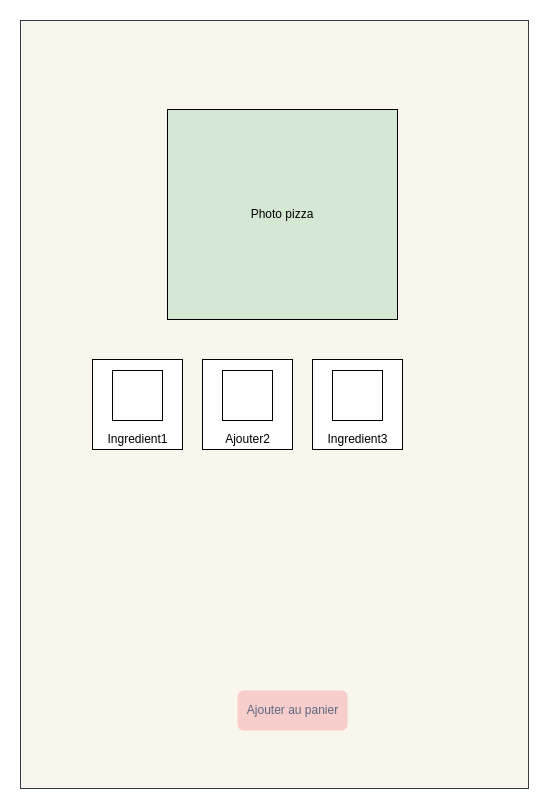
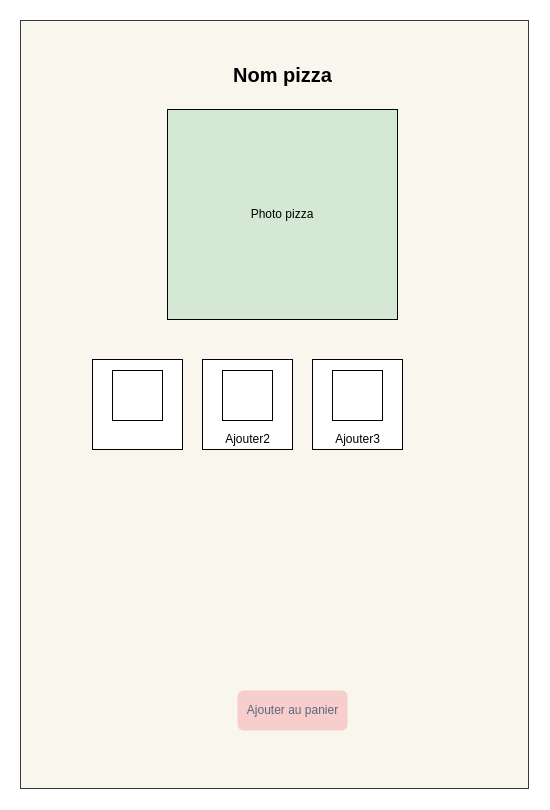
none -> (283, 75)
(138, 440) -> none
(358, 440) -> (358, 440)
